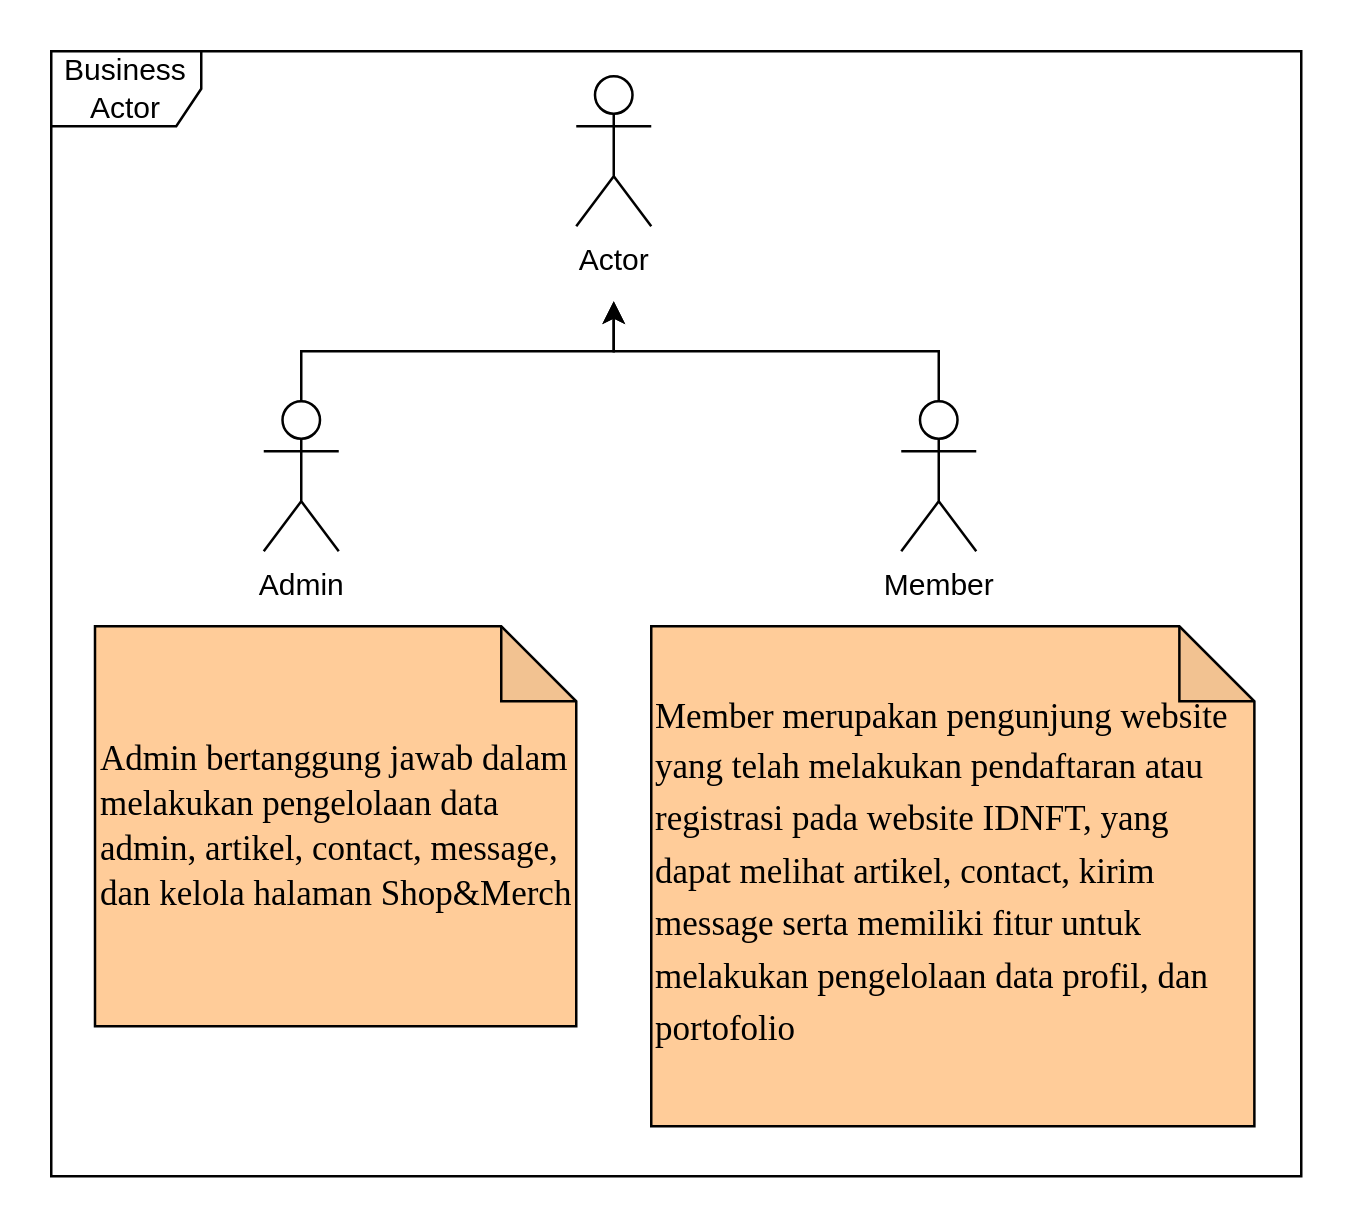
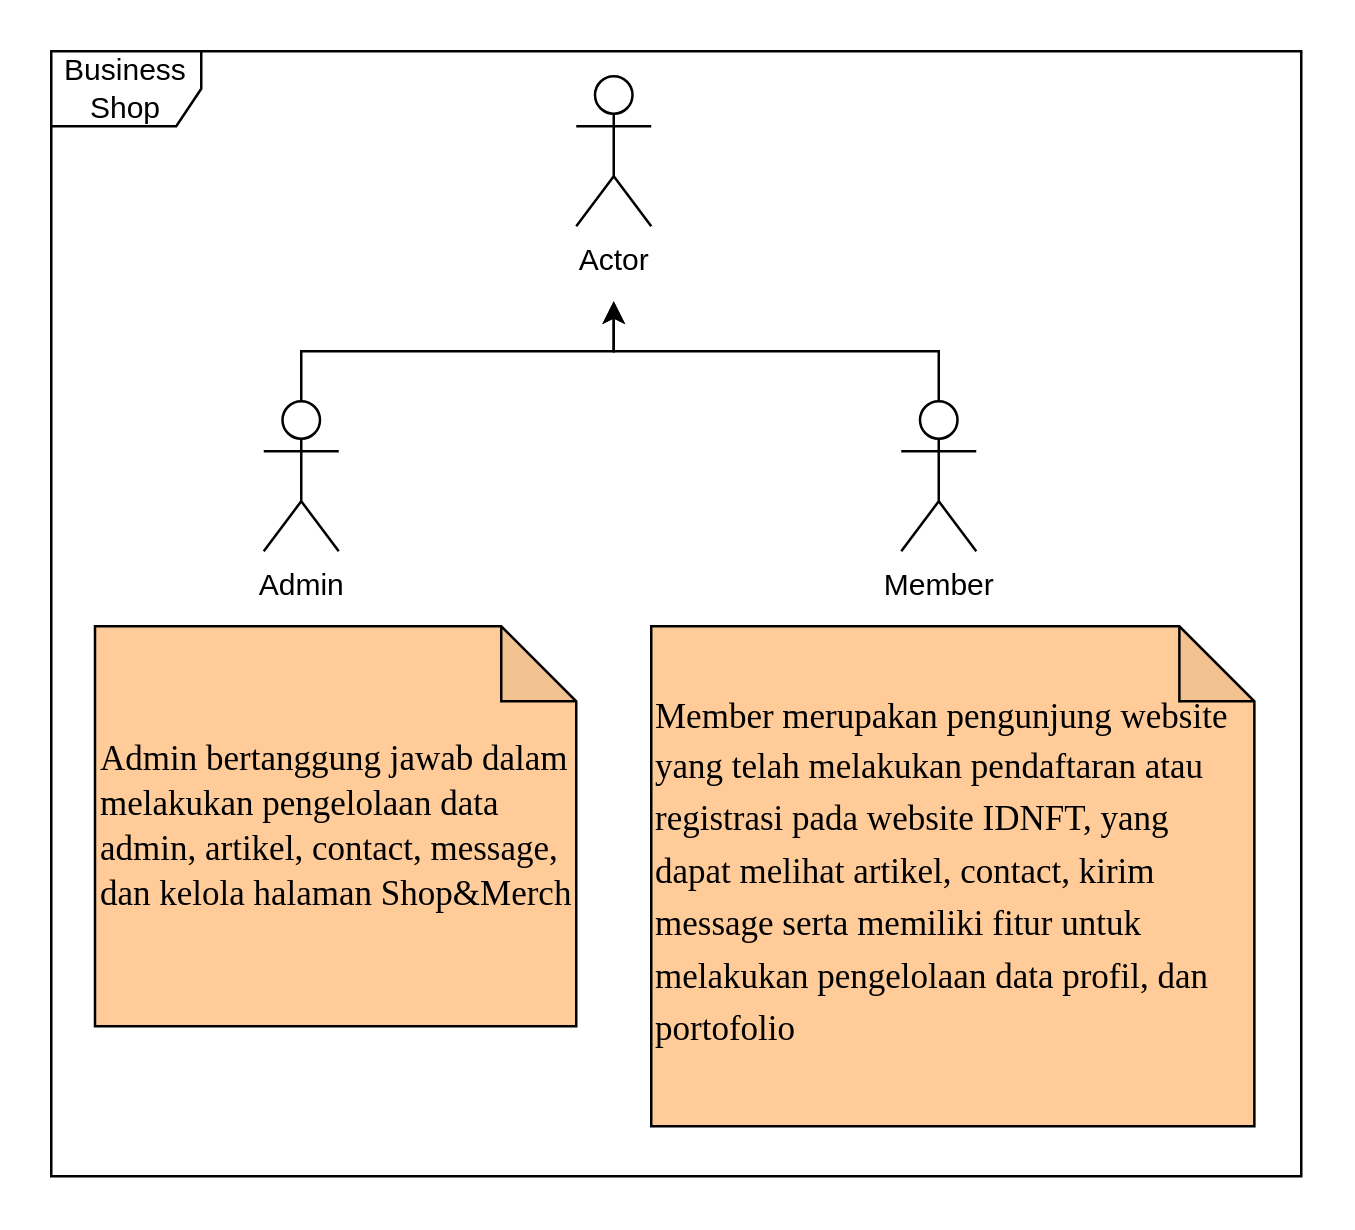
(126, 89) -> (126, 89)
